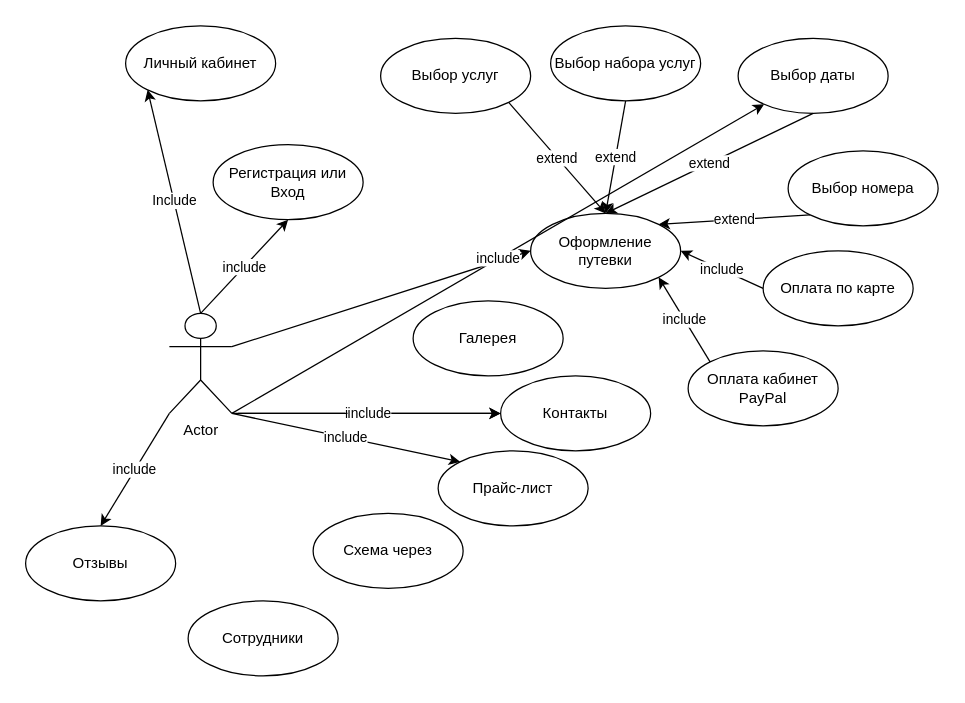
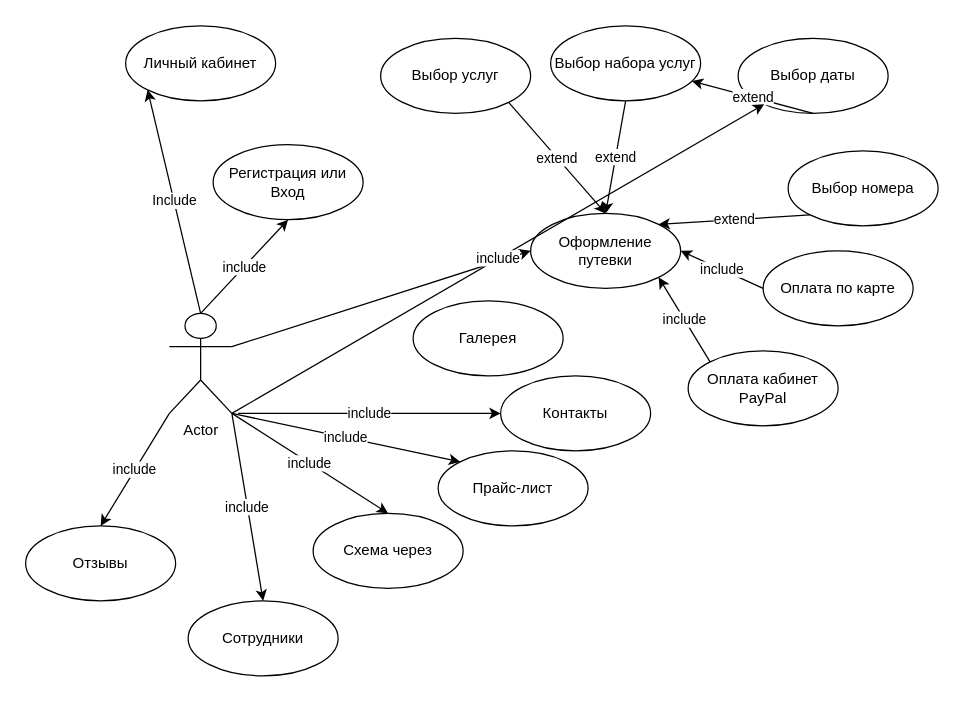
(713, 161) -> (757, 98)
(237, 413) -> (310, 463)
none -> (247, 505)
